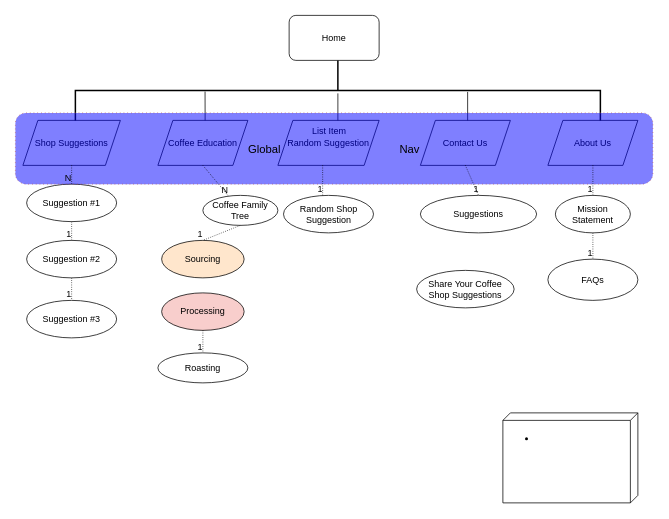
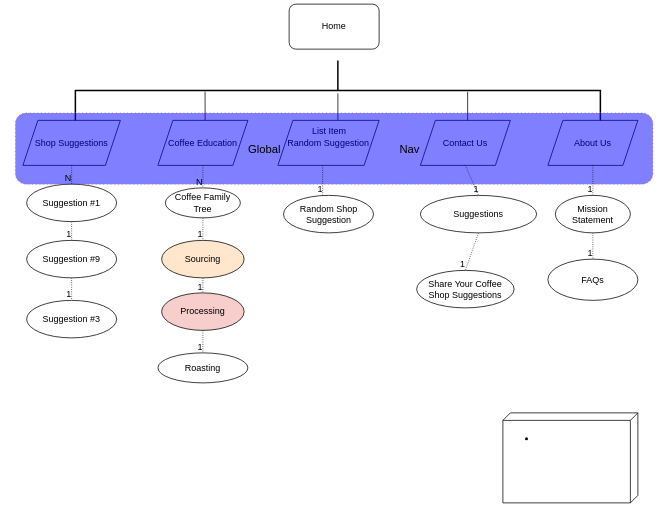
(334, 38) -> (334, 27)
(240, 210) -> (203, 203)
none -> (472, 251)
(72, 259) -> (72, 259)
none -> (203, 282)
